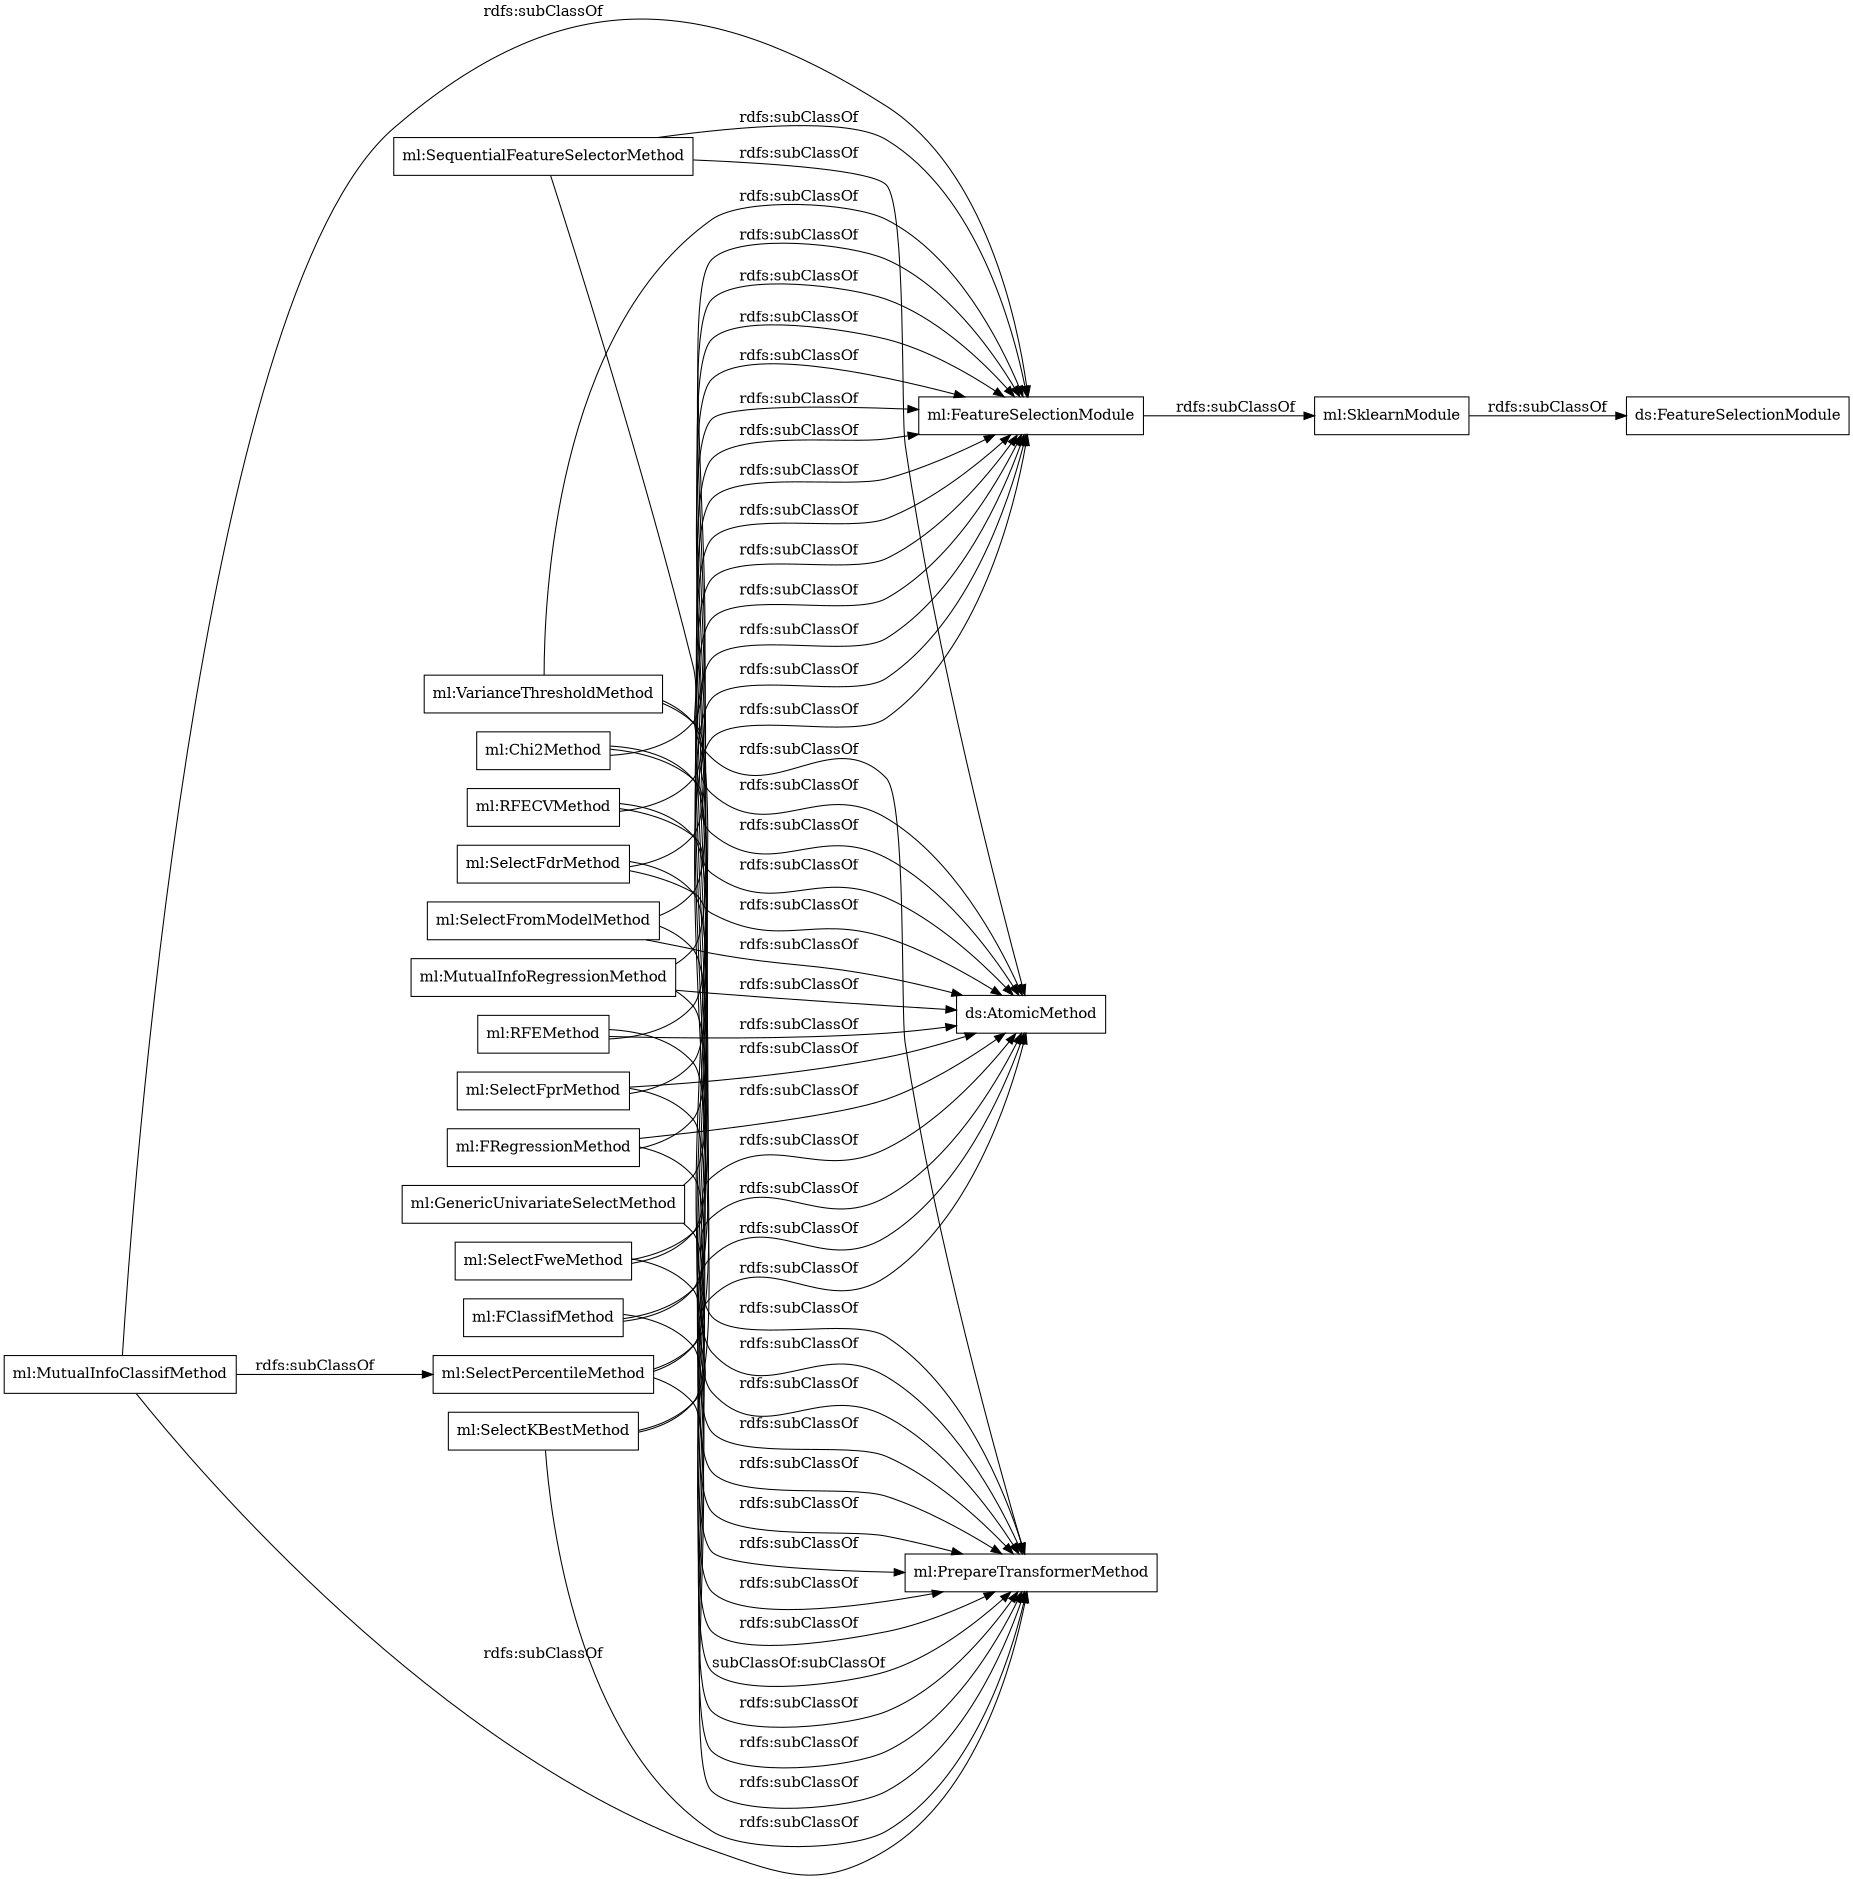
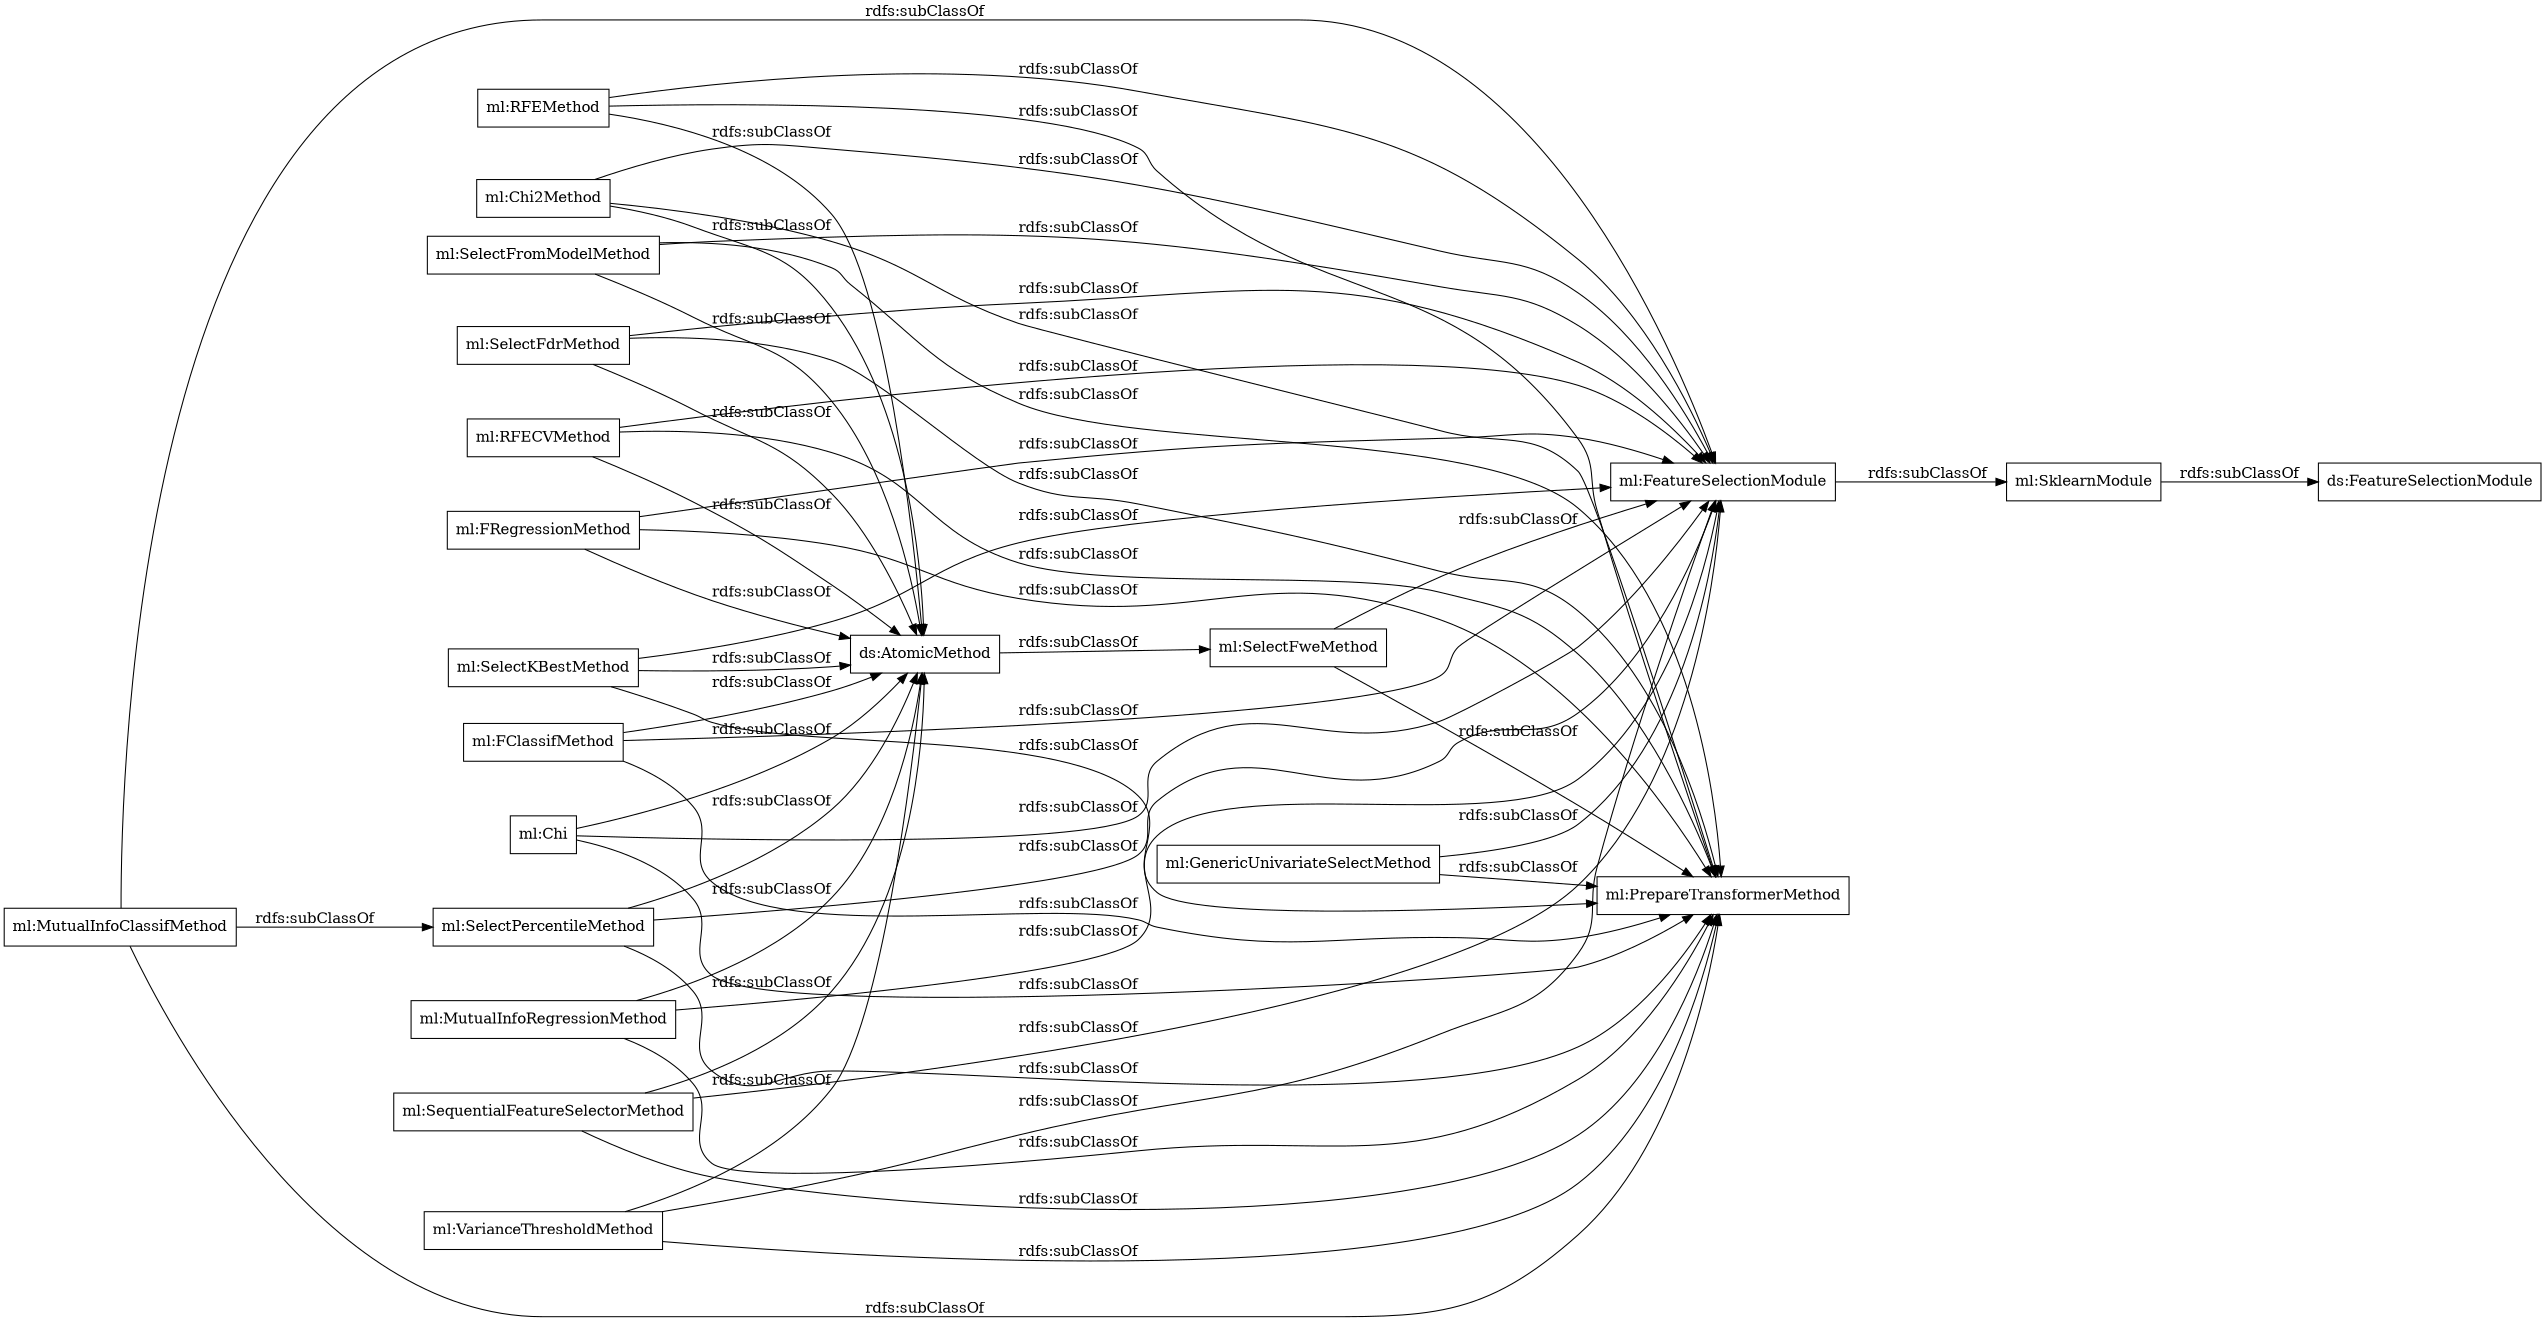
(543, 1091) -> (543, 835)
(815, 1159) -> (1100, 651)
(799, 1664) -> (1518, 868)
